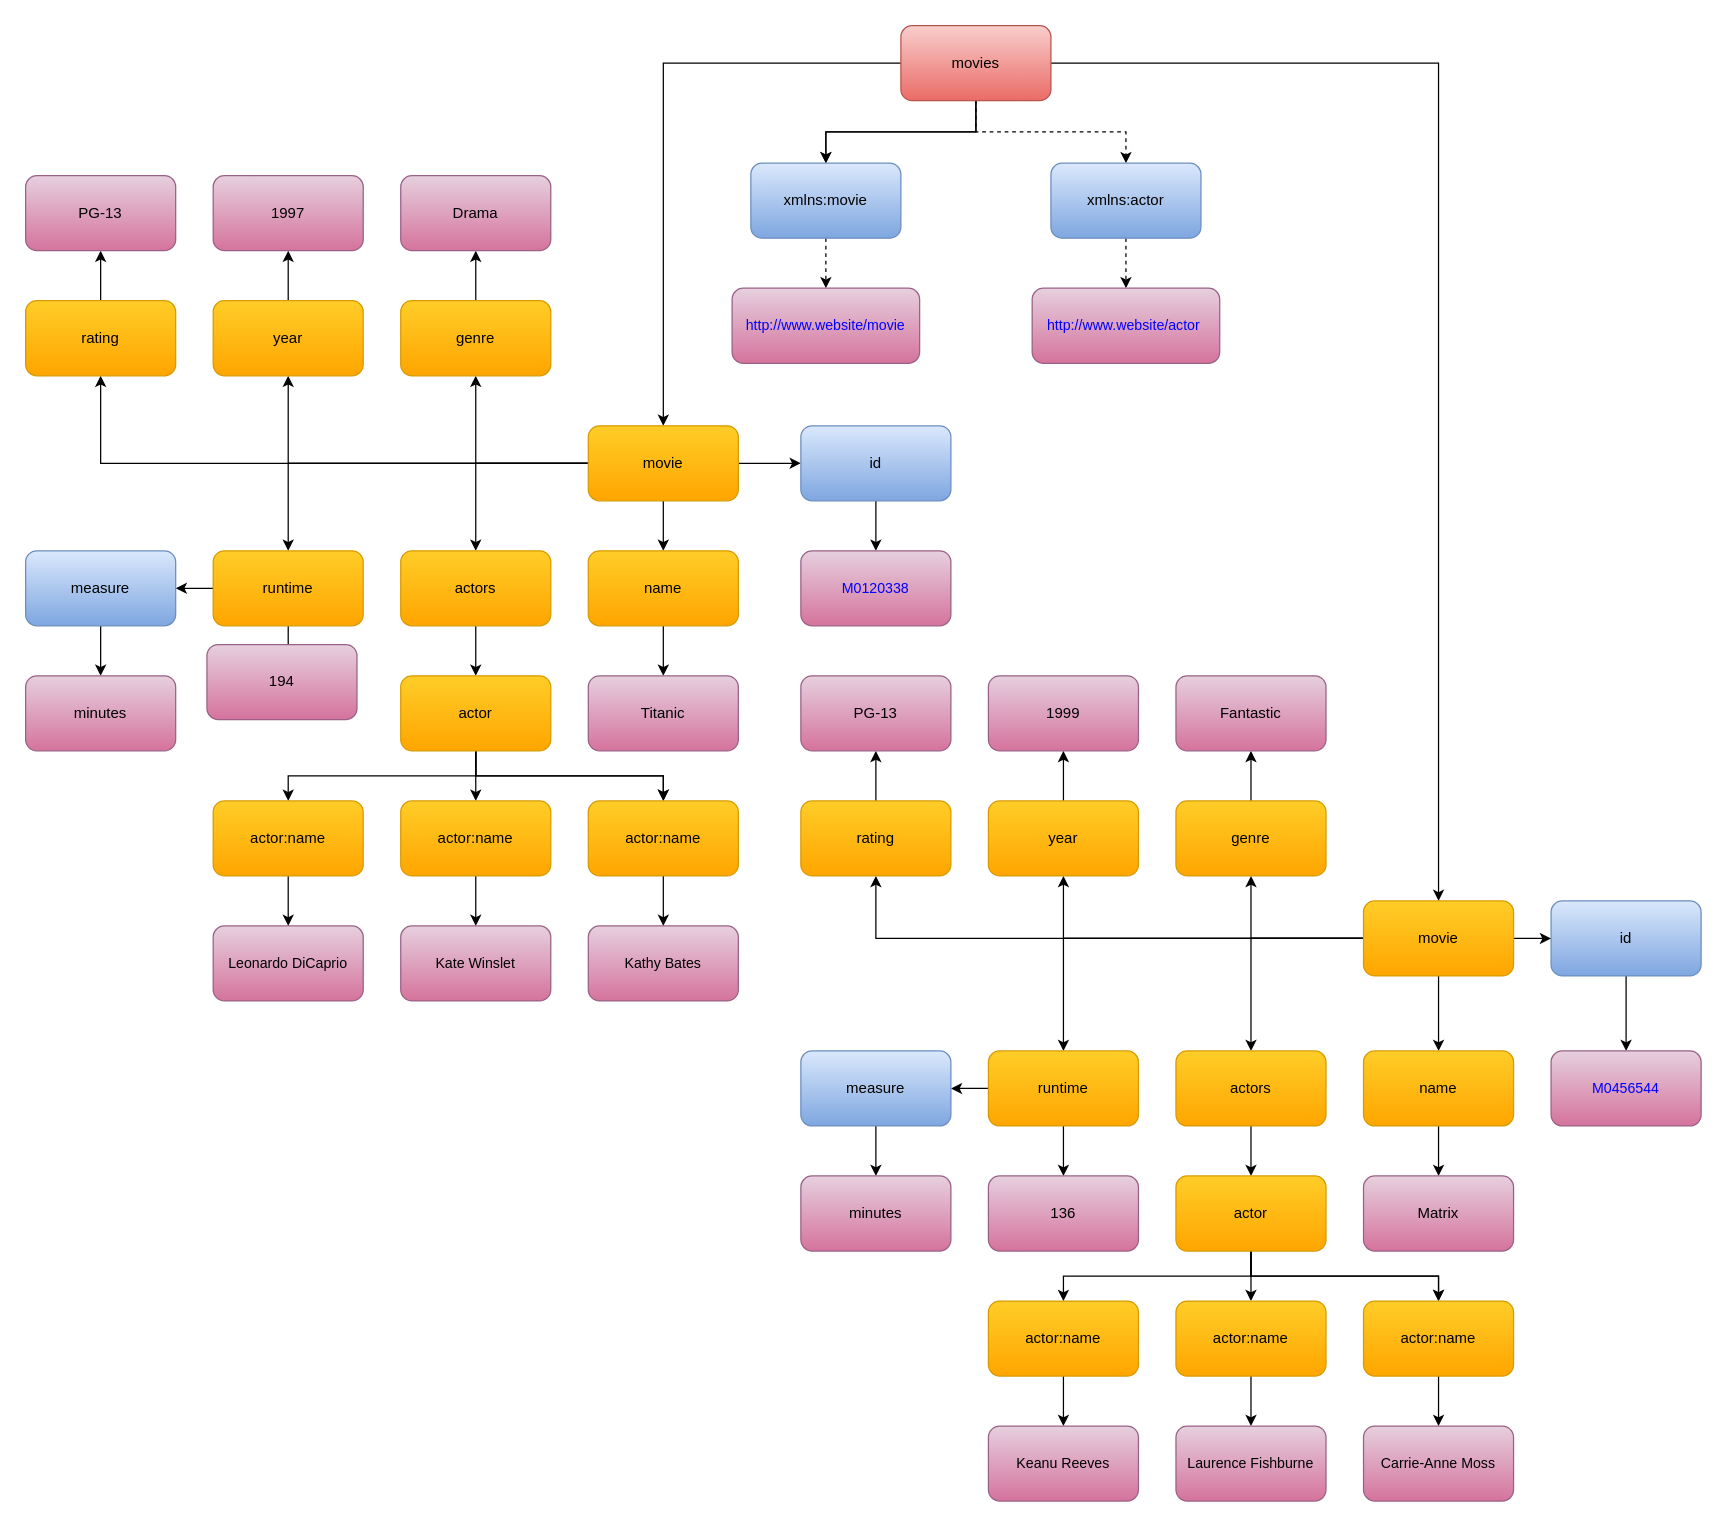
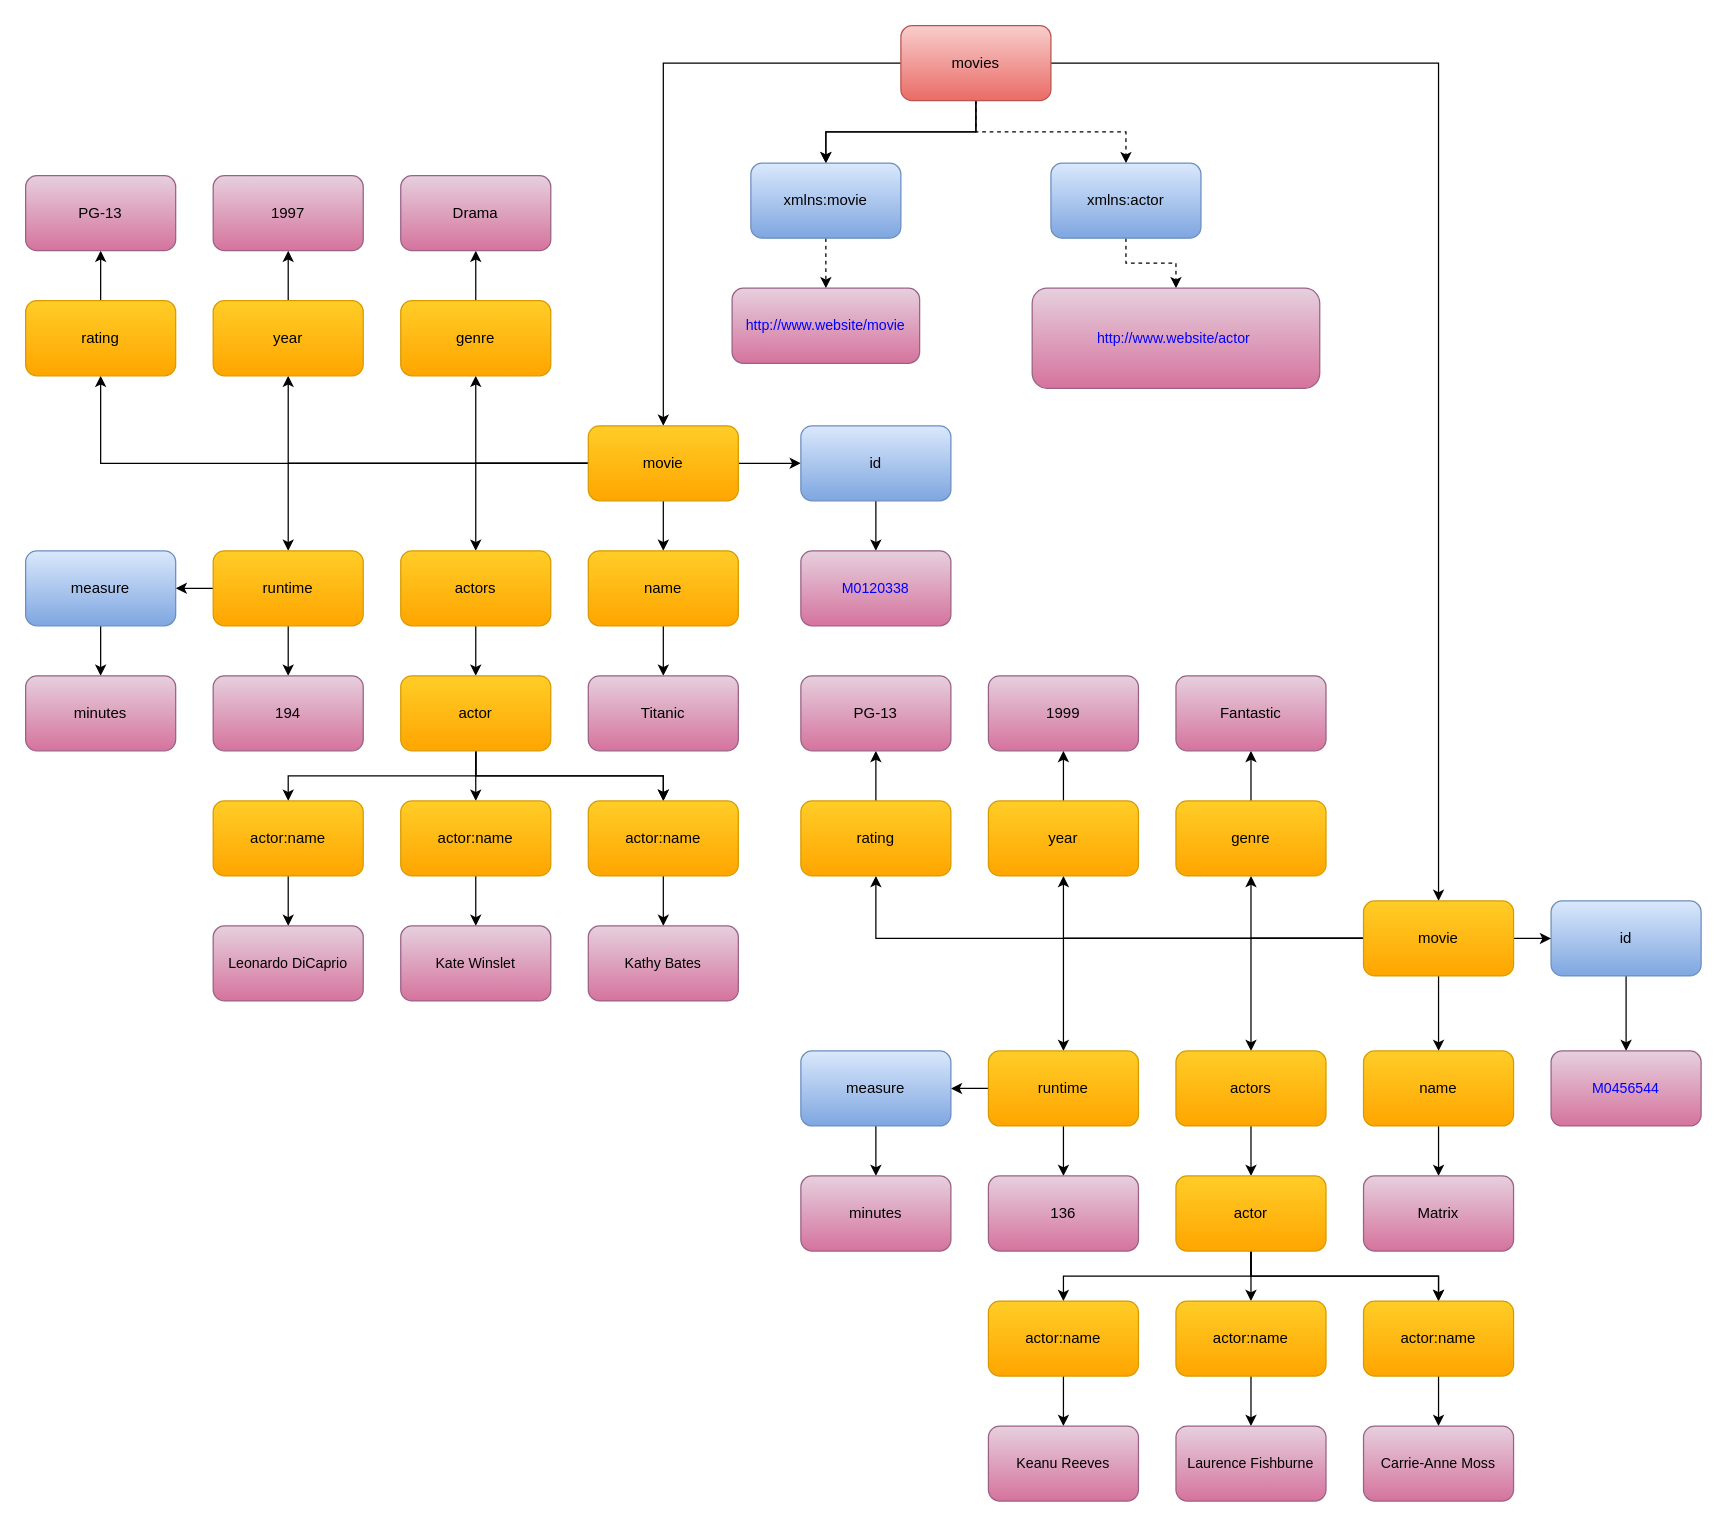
(1126, 326) -> (1176, 338)
(282, 682) -> (288, 713)
